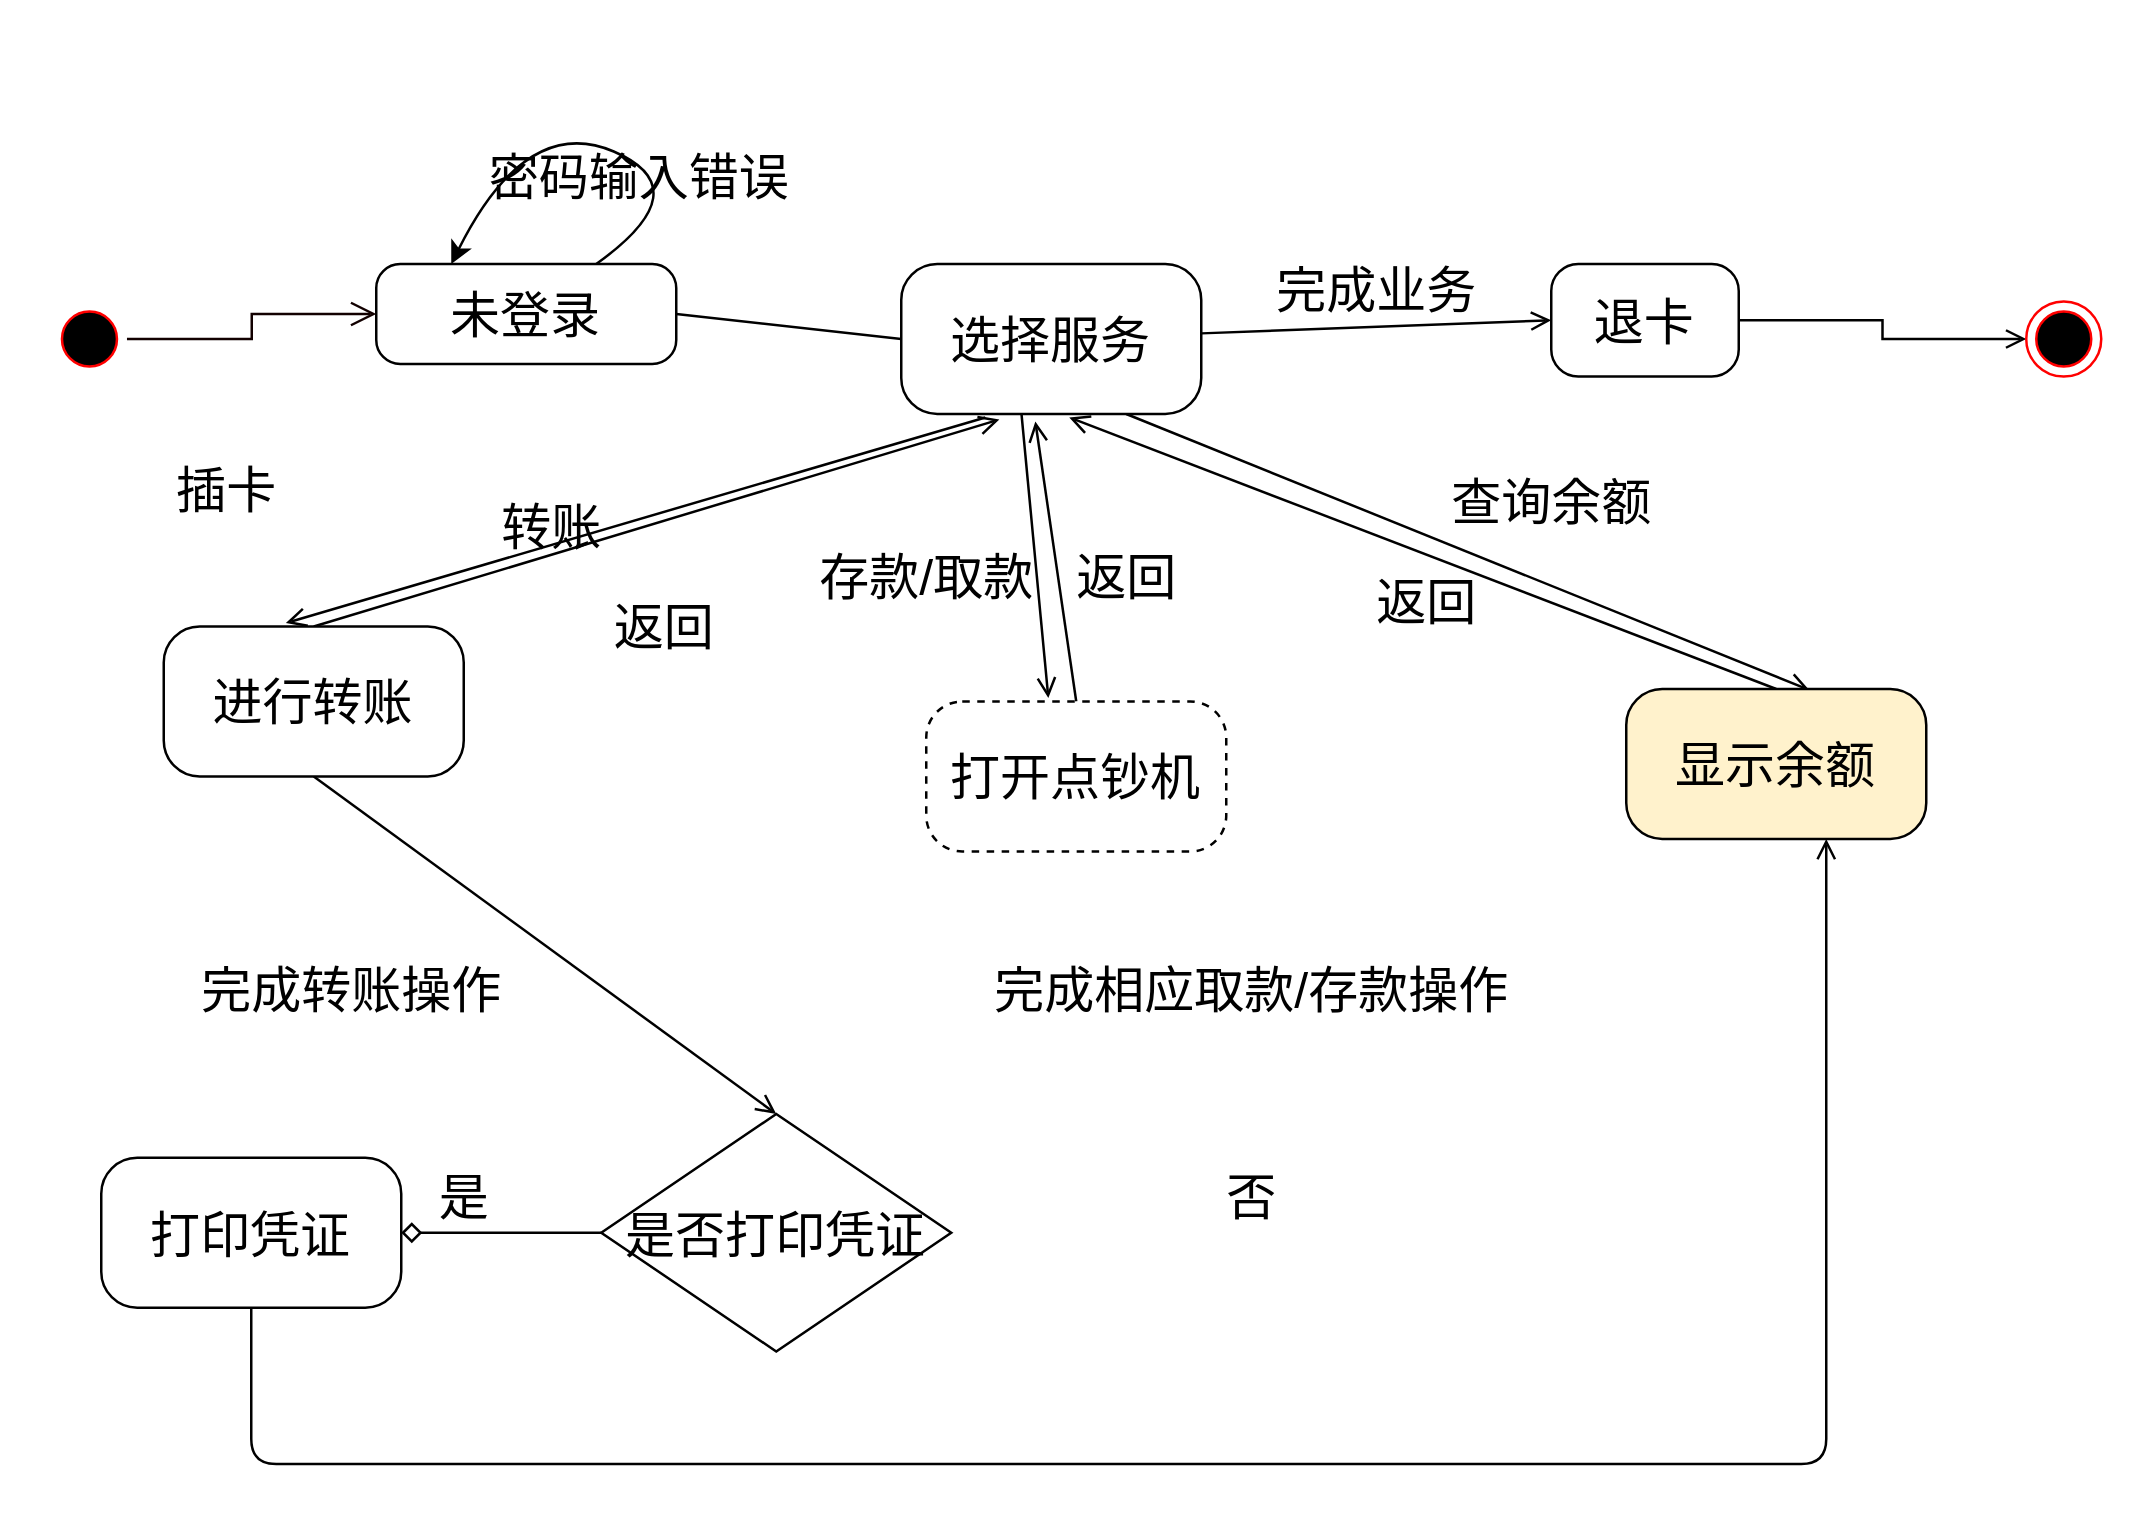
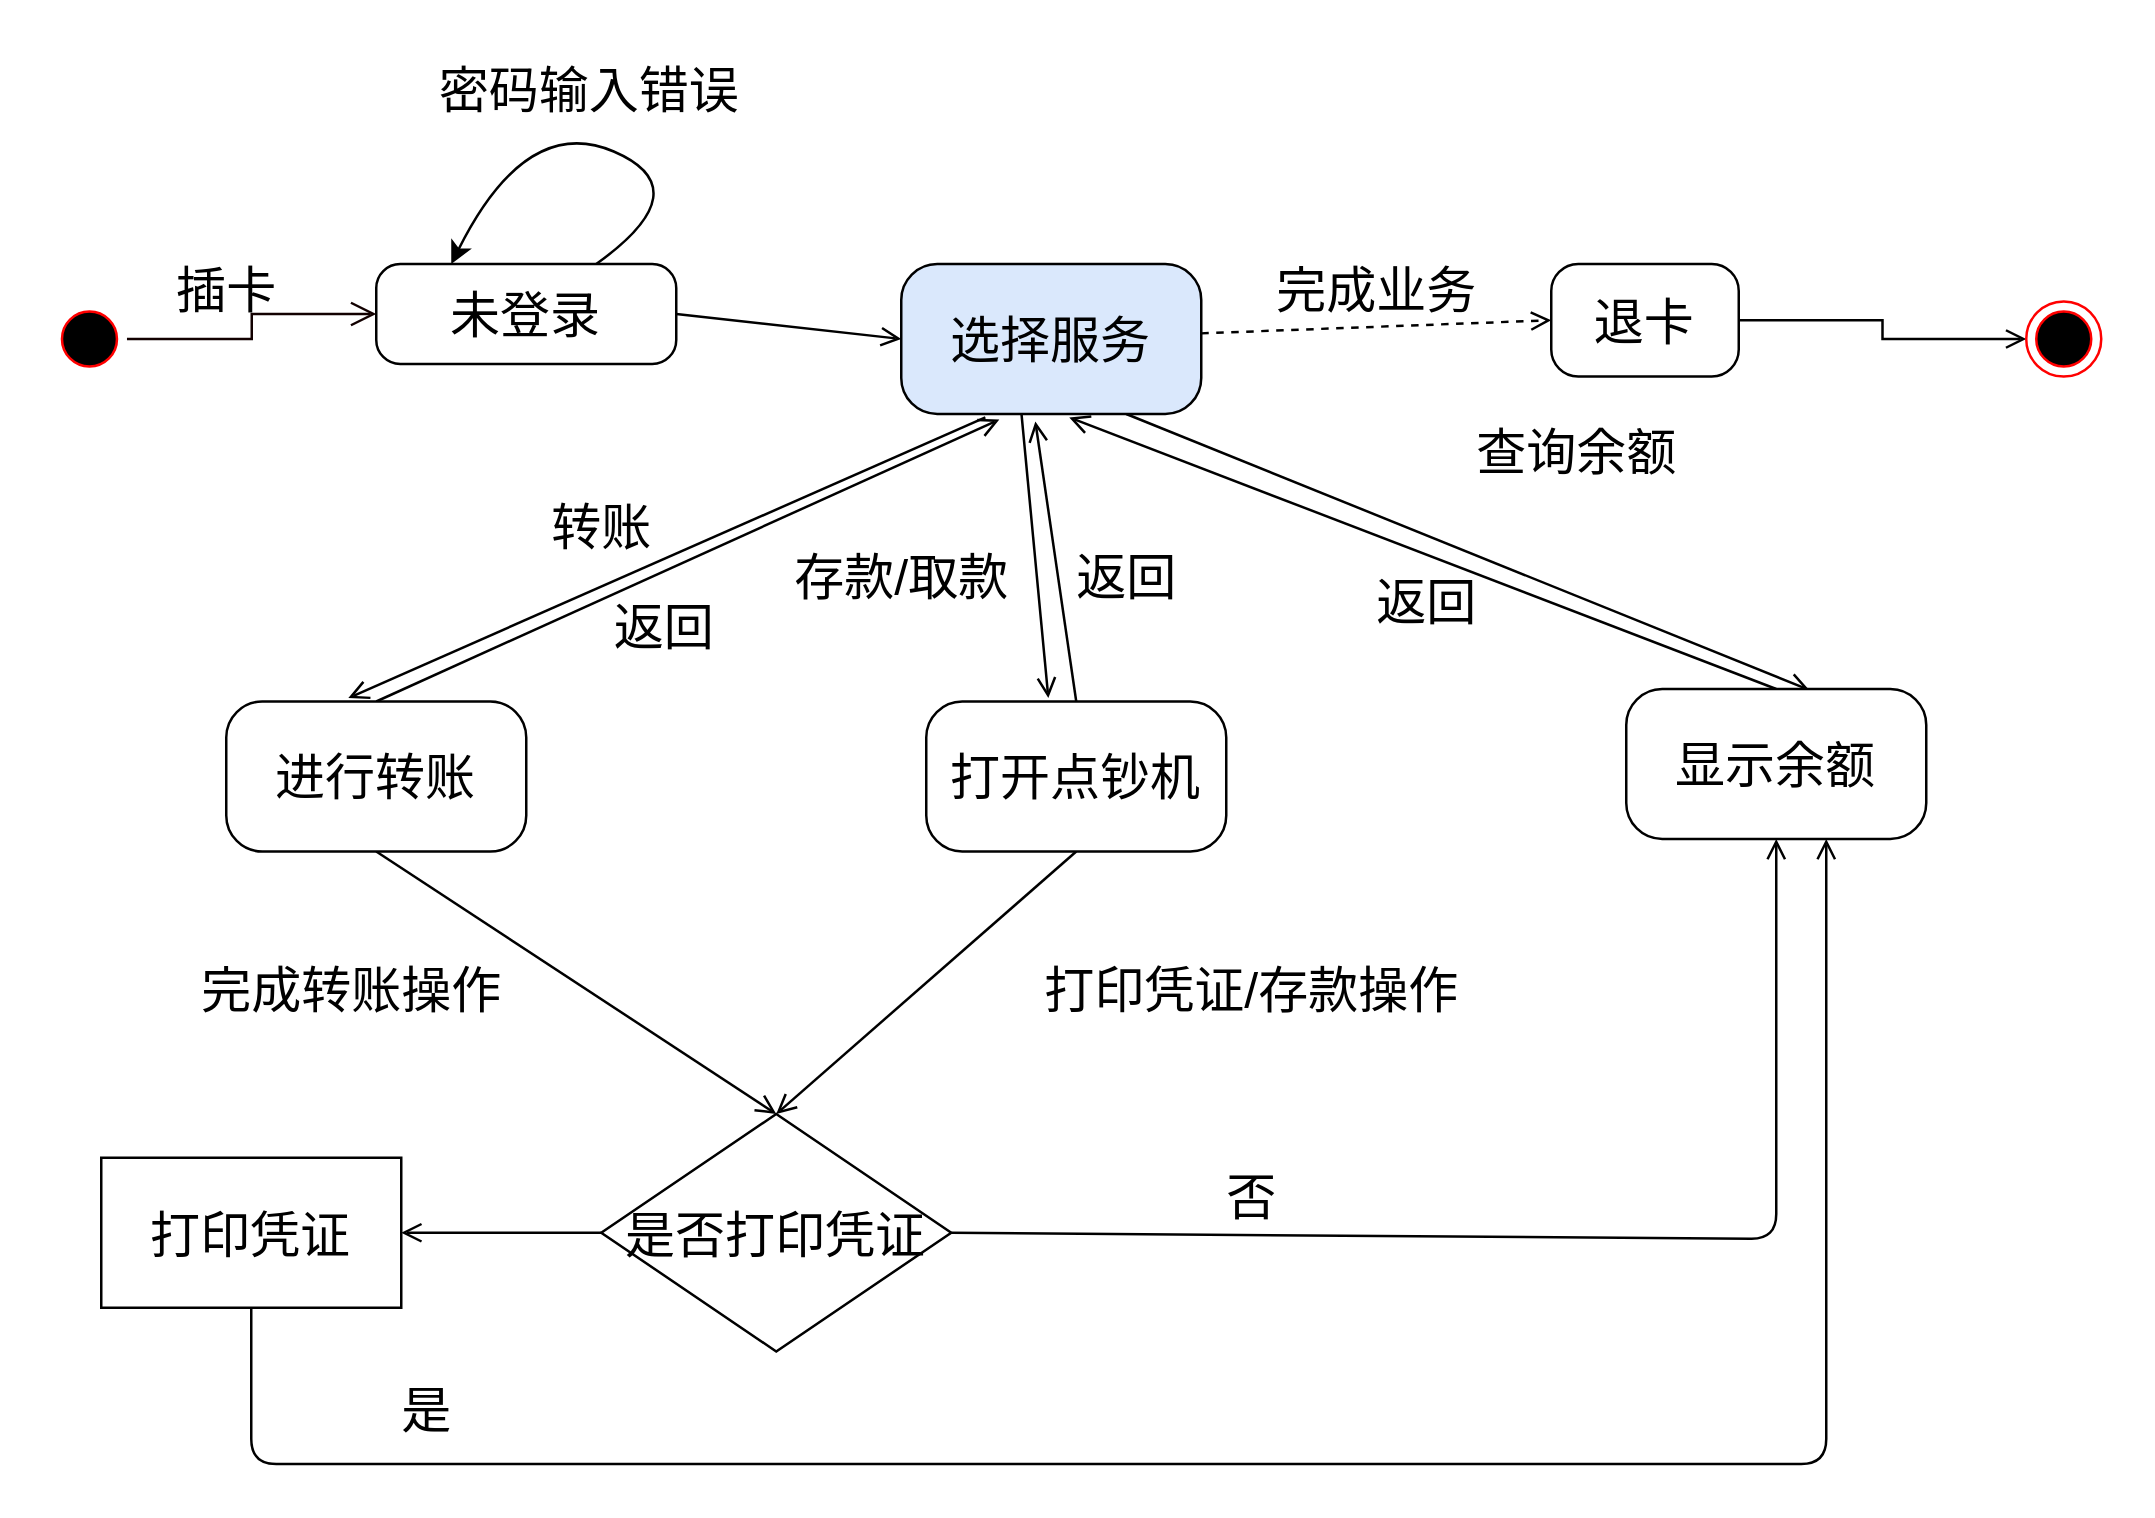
(639, 176) -> (589, 89)
(1376, 327) -> (1376, 327)
(893, 338) -> (892, 338)
(1051, 339) -> (1051, 339)
(226, 489) -> (226, 289)
(1551, 501) -> (1576, 451)
(551, 526) -> (601, 526)
(926, 576) -> (901, 576)
(314, 701) -> (376, 776)
(1776, 764) -> (1776, 764)
(1076, 776) -> (1076, 776)
none -> (929, 980)
(1253, 989) -> (1253, 989)
(464, 1195) -> (426, 1408)
(251, 1233) -> (251, 1233)
(422, 1233) -> (415, 1233)
none -> (1552, 1237)
